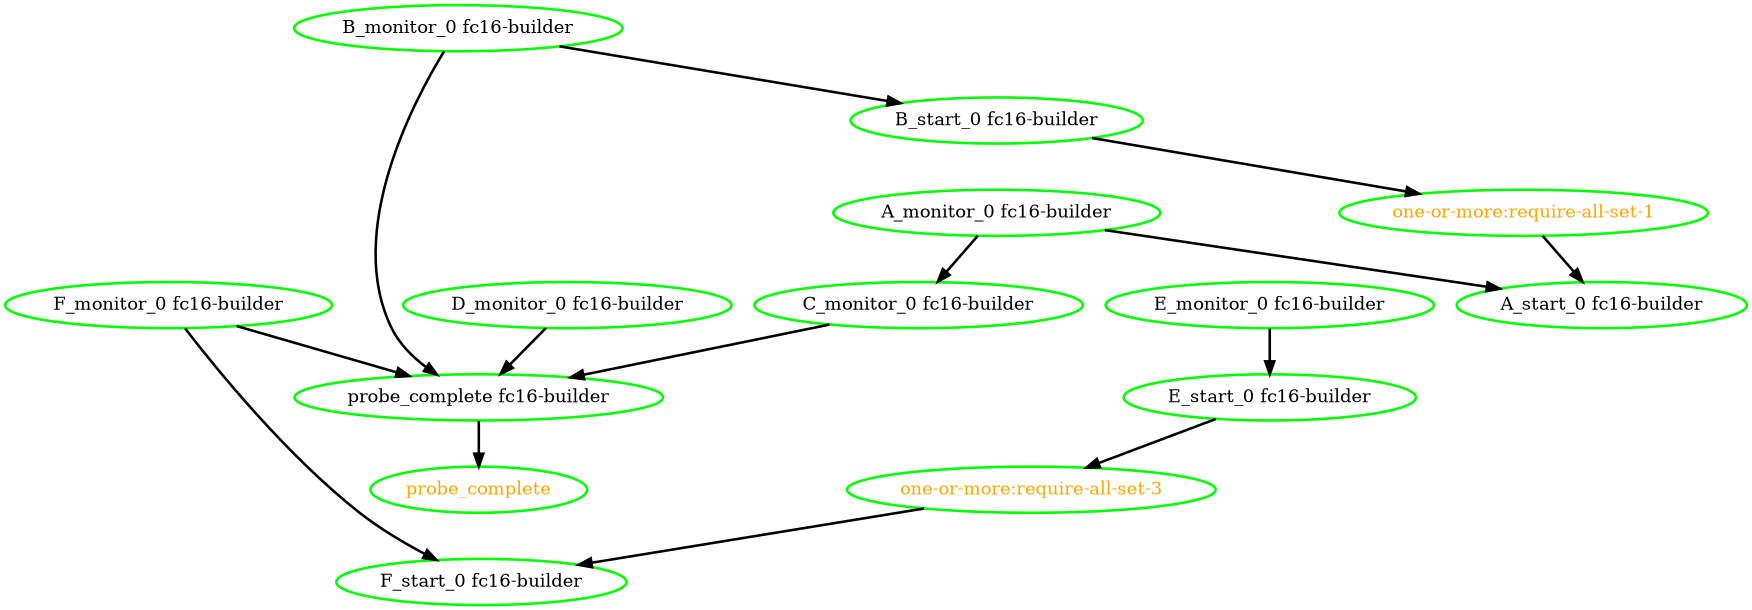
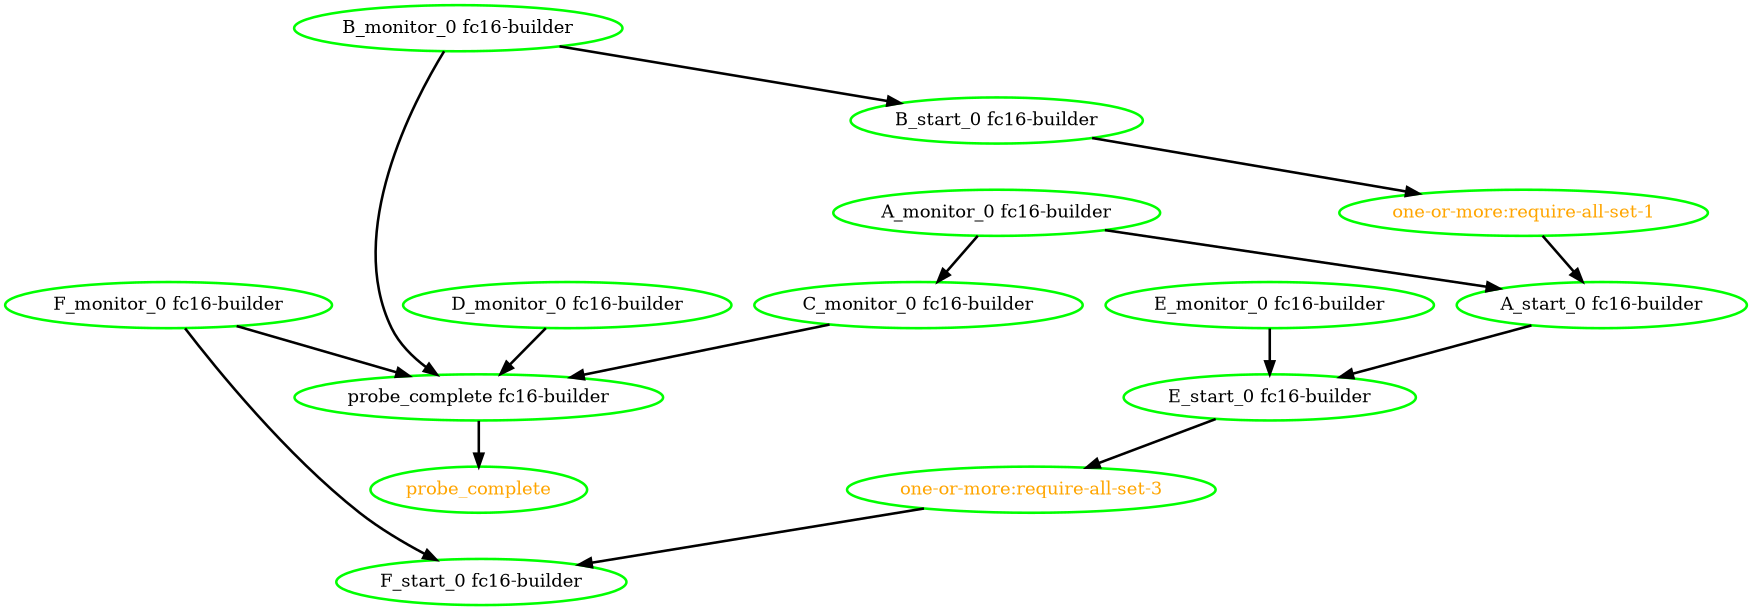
none -> (1442, 350)
